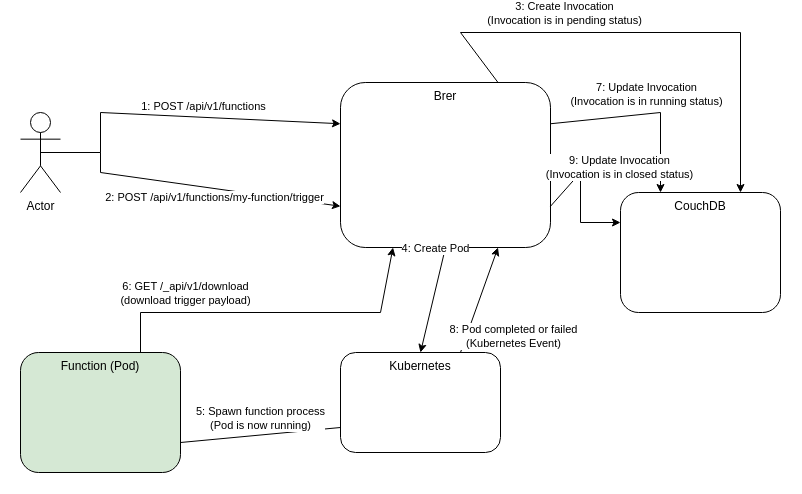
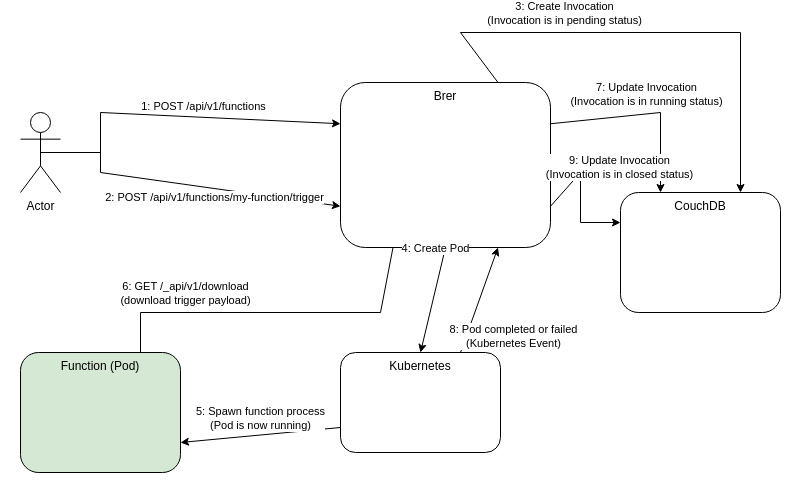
(391, 256) -> (392, 252)
(186, 442) -> (189, 442)
